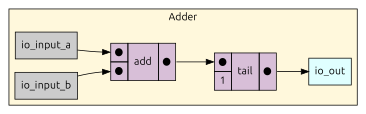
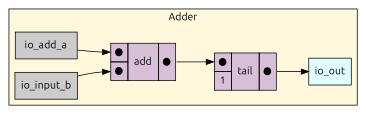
(46, 45) -> (46, 45)
